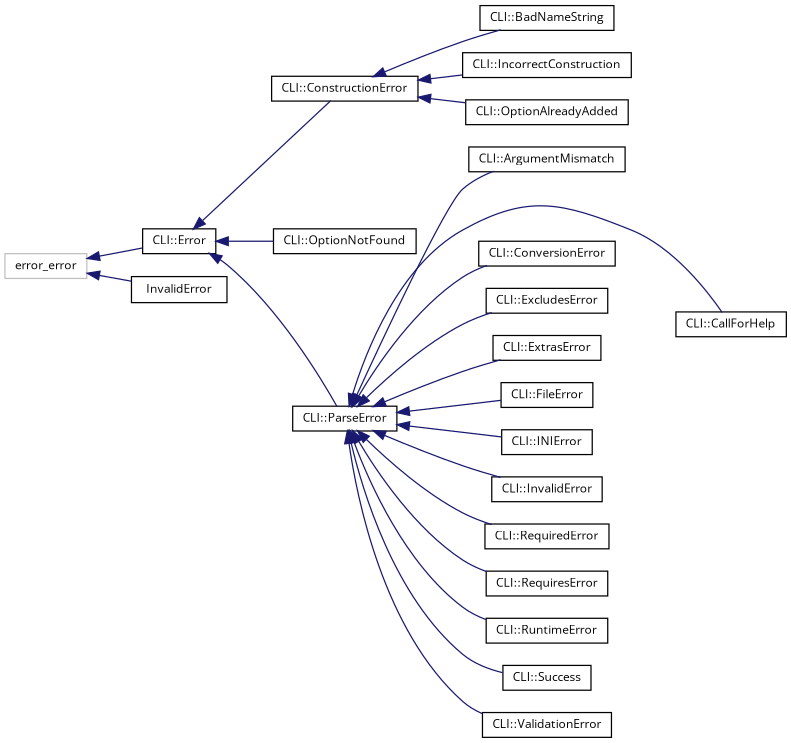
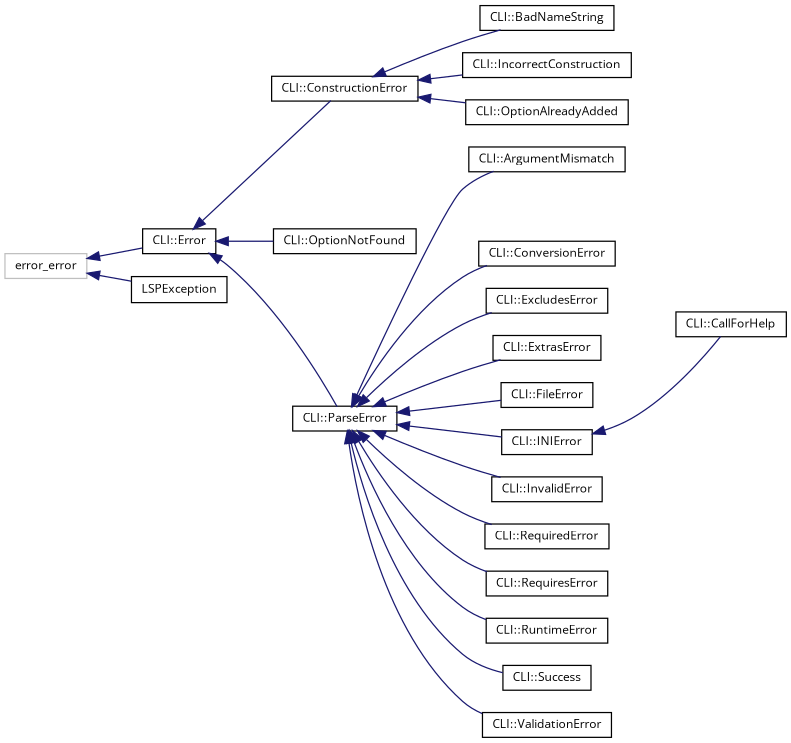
(508, 210) -> (669, 391)
(179, 290) -> (179, 290)
